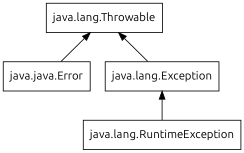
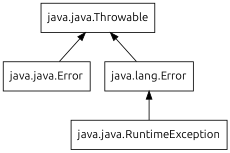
(104, 18) -> (98, 18)
(162, 76) -> (149, 76)
(162, 135) -> (149, 135)
